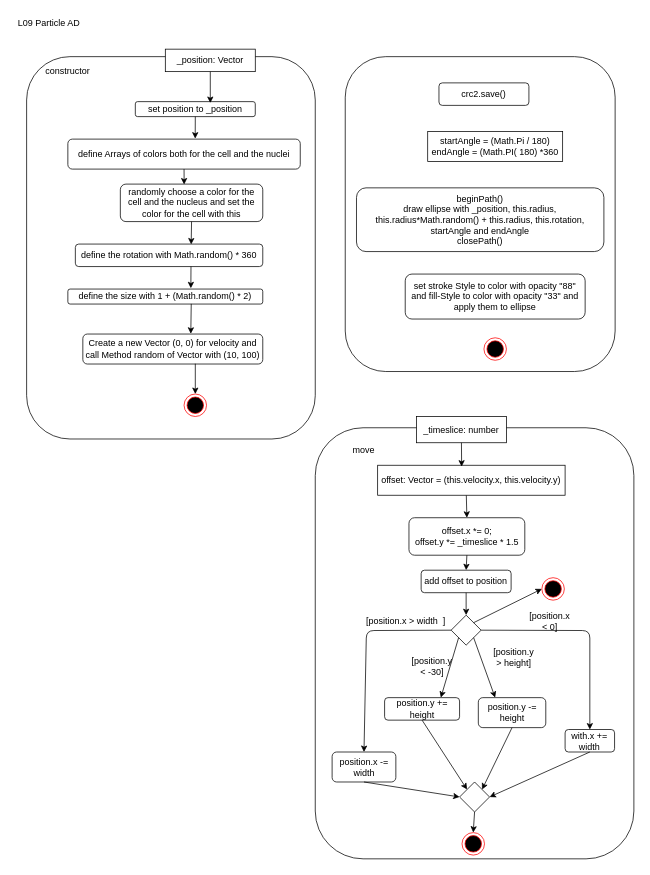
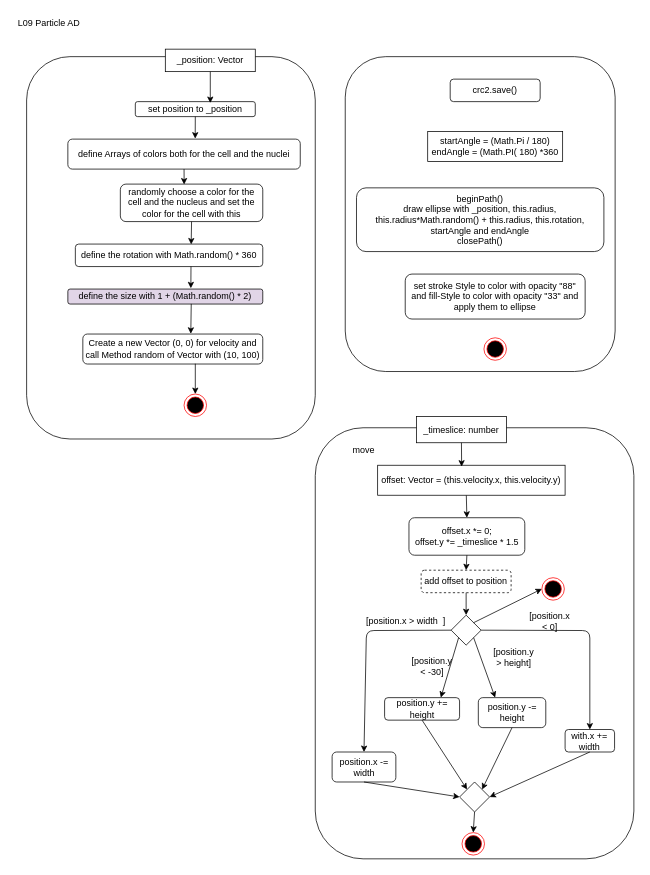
(68, 72) -> none
(484, 94) -> (495, 90)
(165, 297) -> (165, 297)
(466, 582) -> (466, 582)
